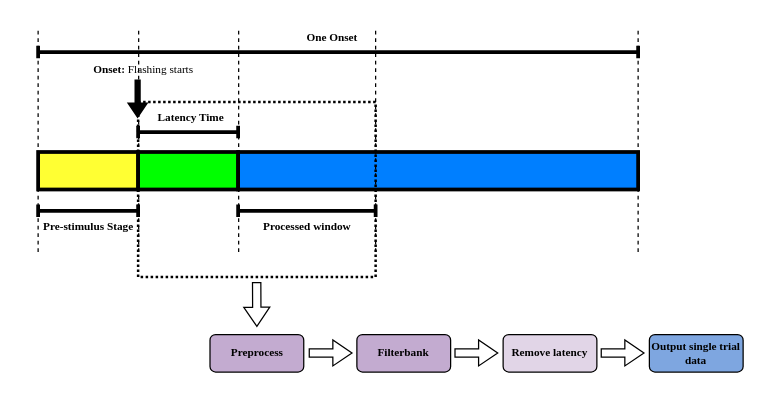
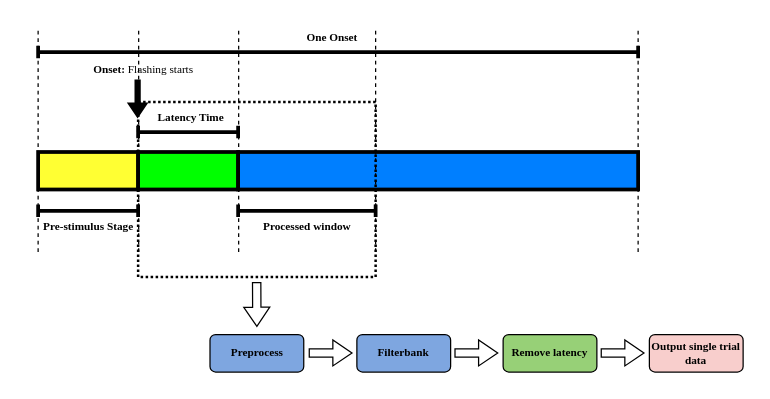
(257, 353) -> (257, 353)
(404, 353) -> (404, 353)
(550, 353) -> (550, 353)
(696, 353) -> (696, 353)
